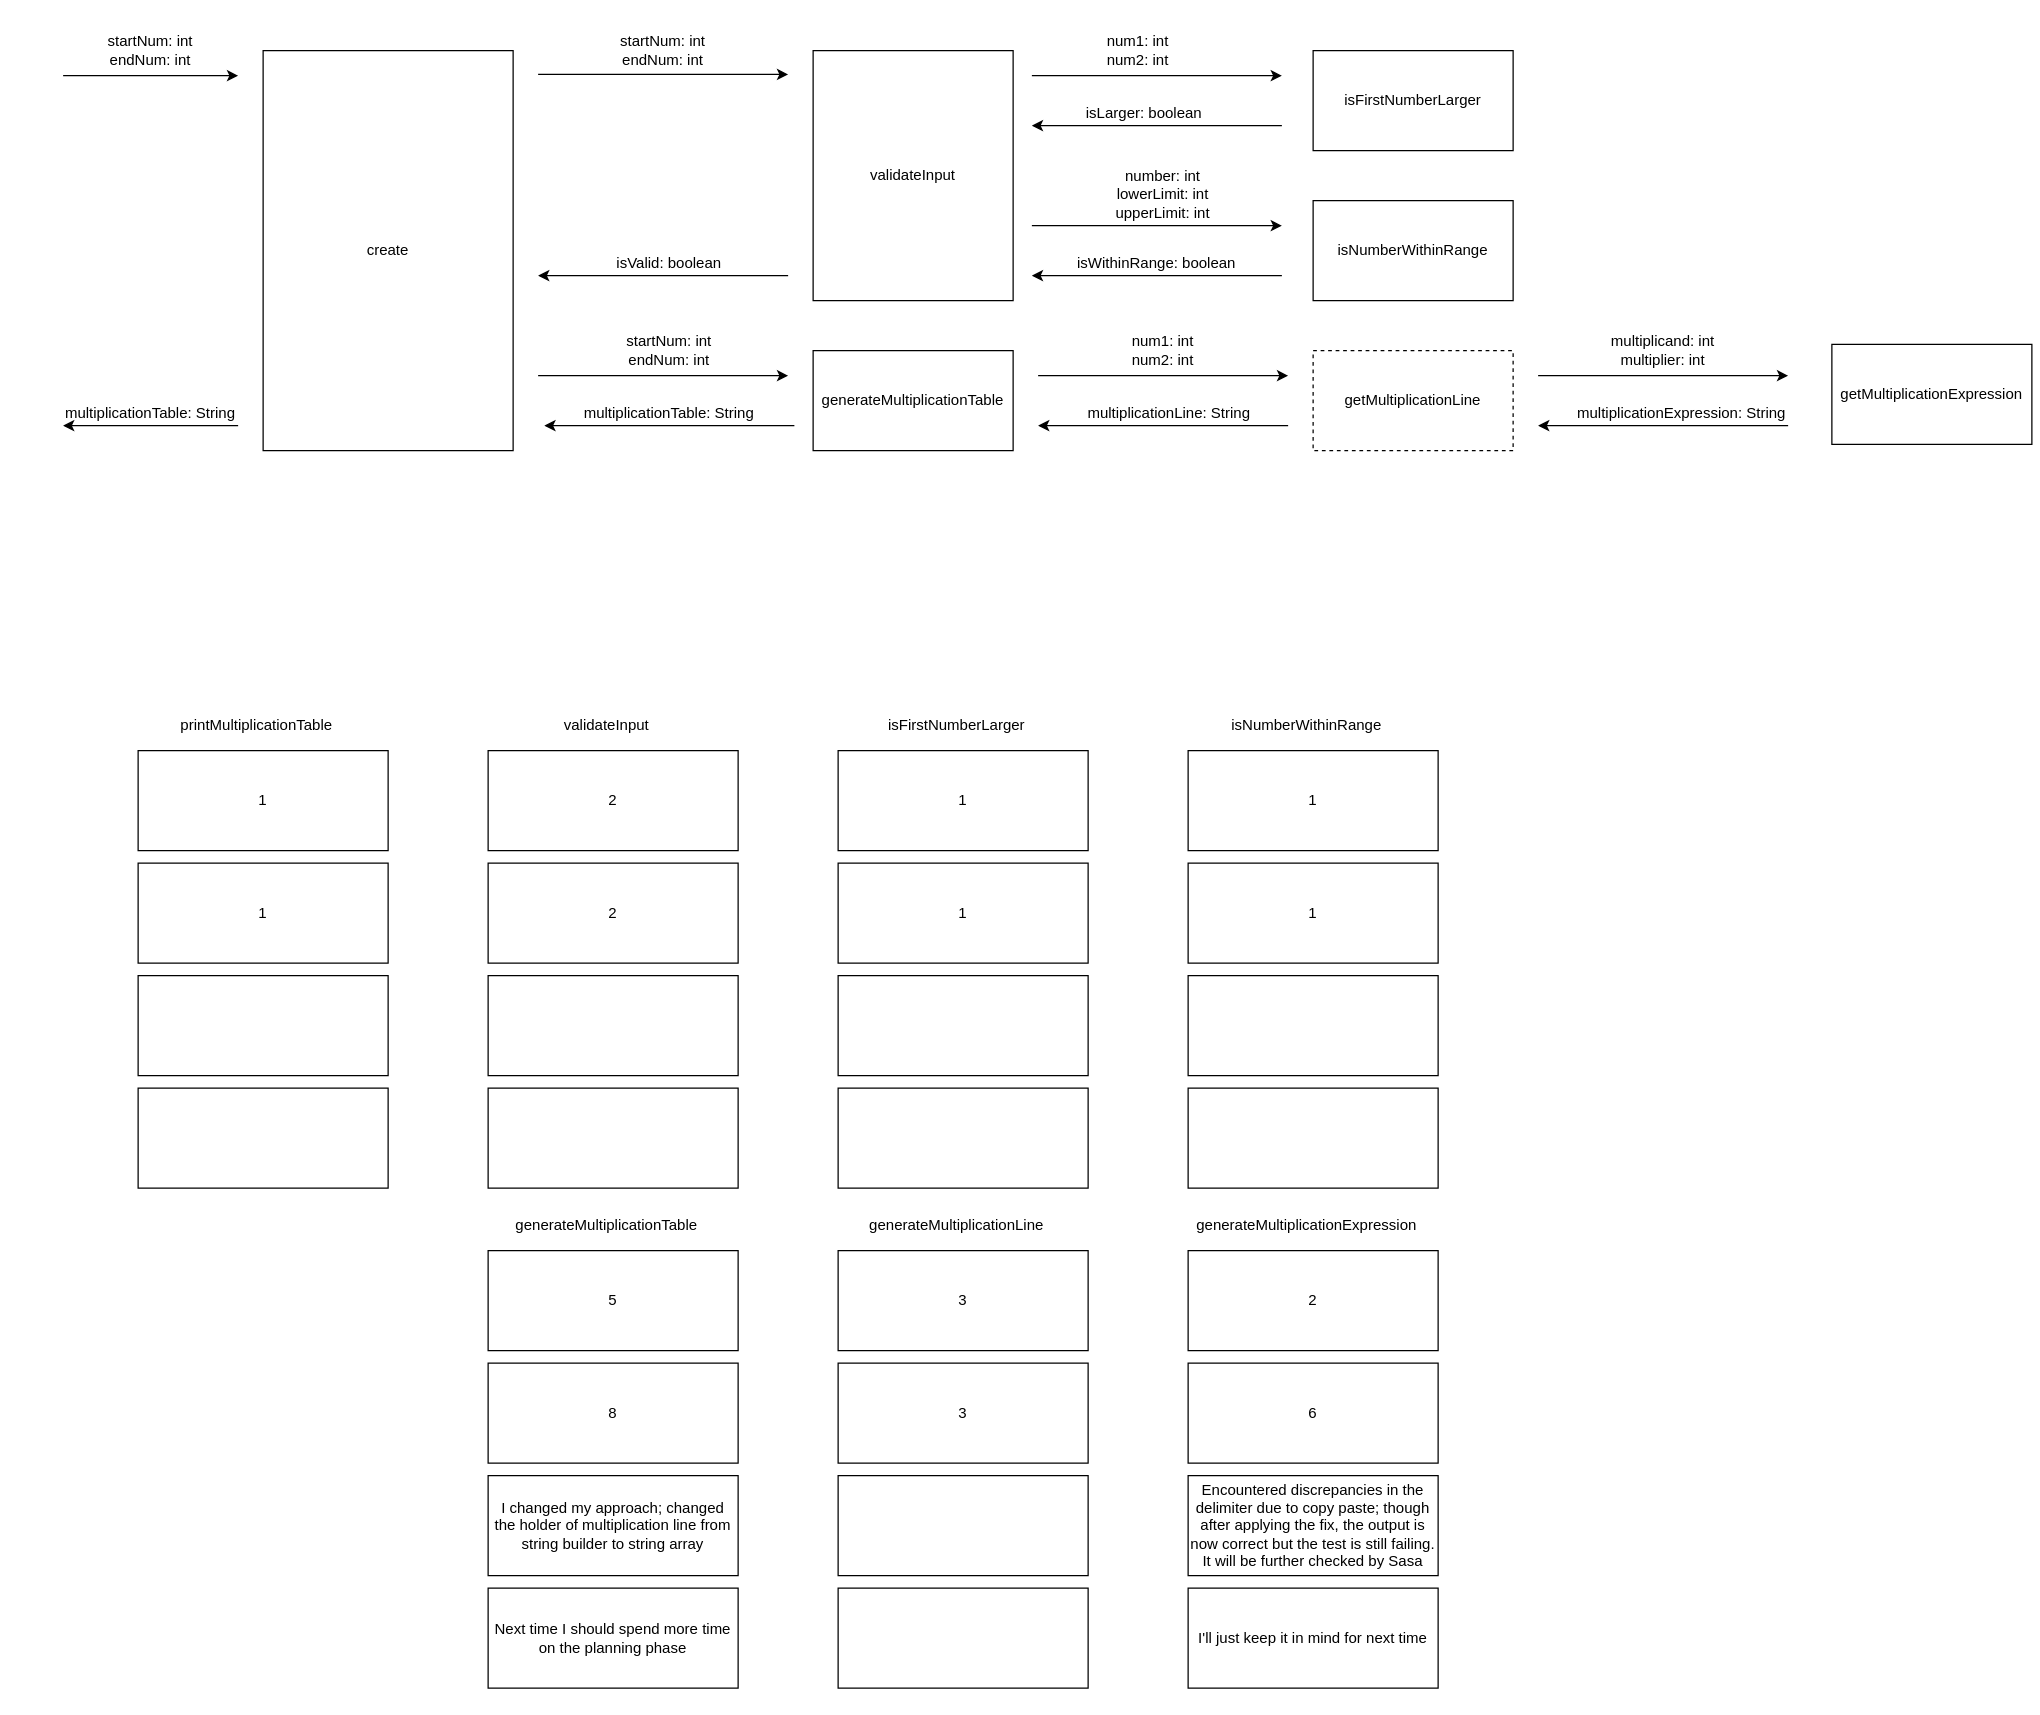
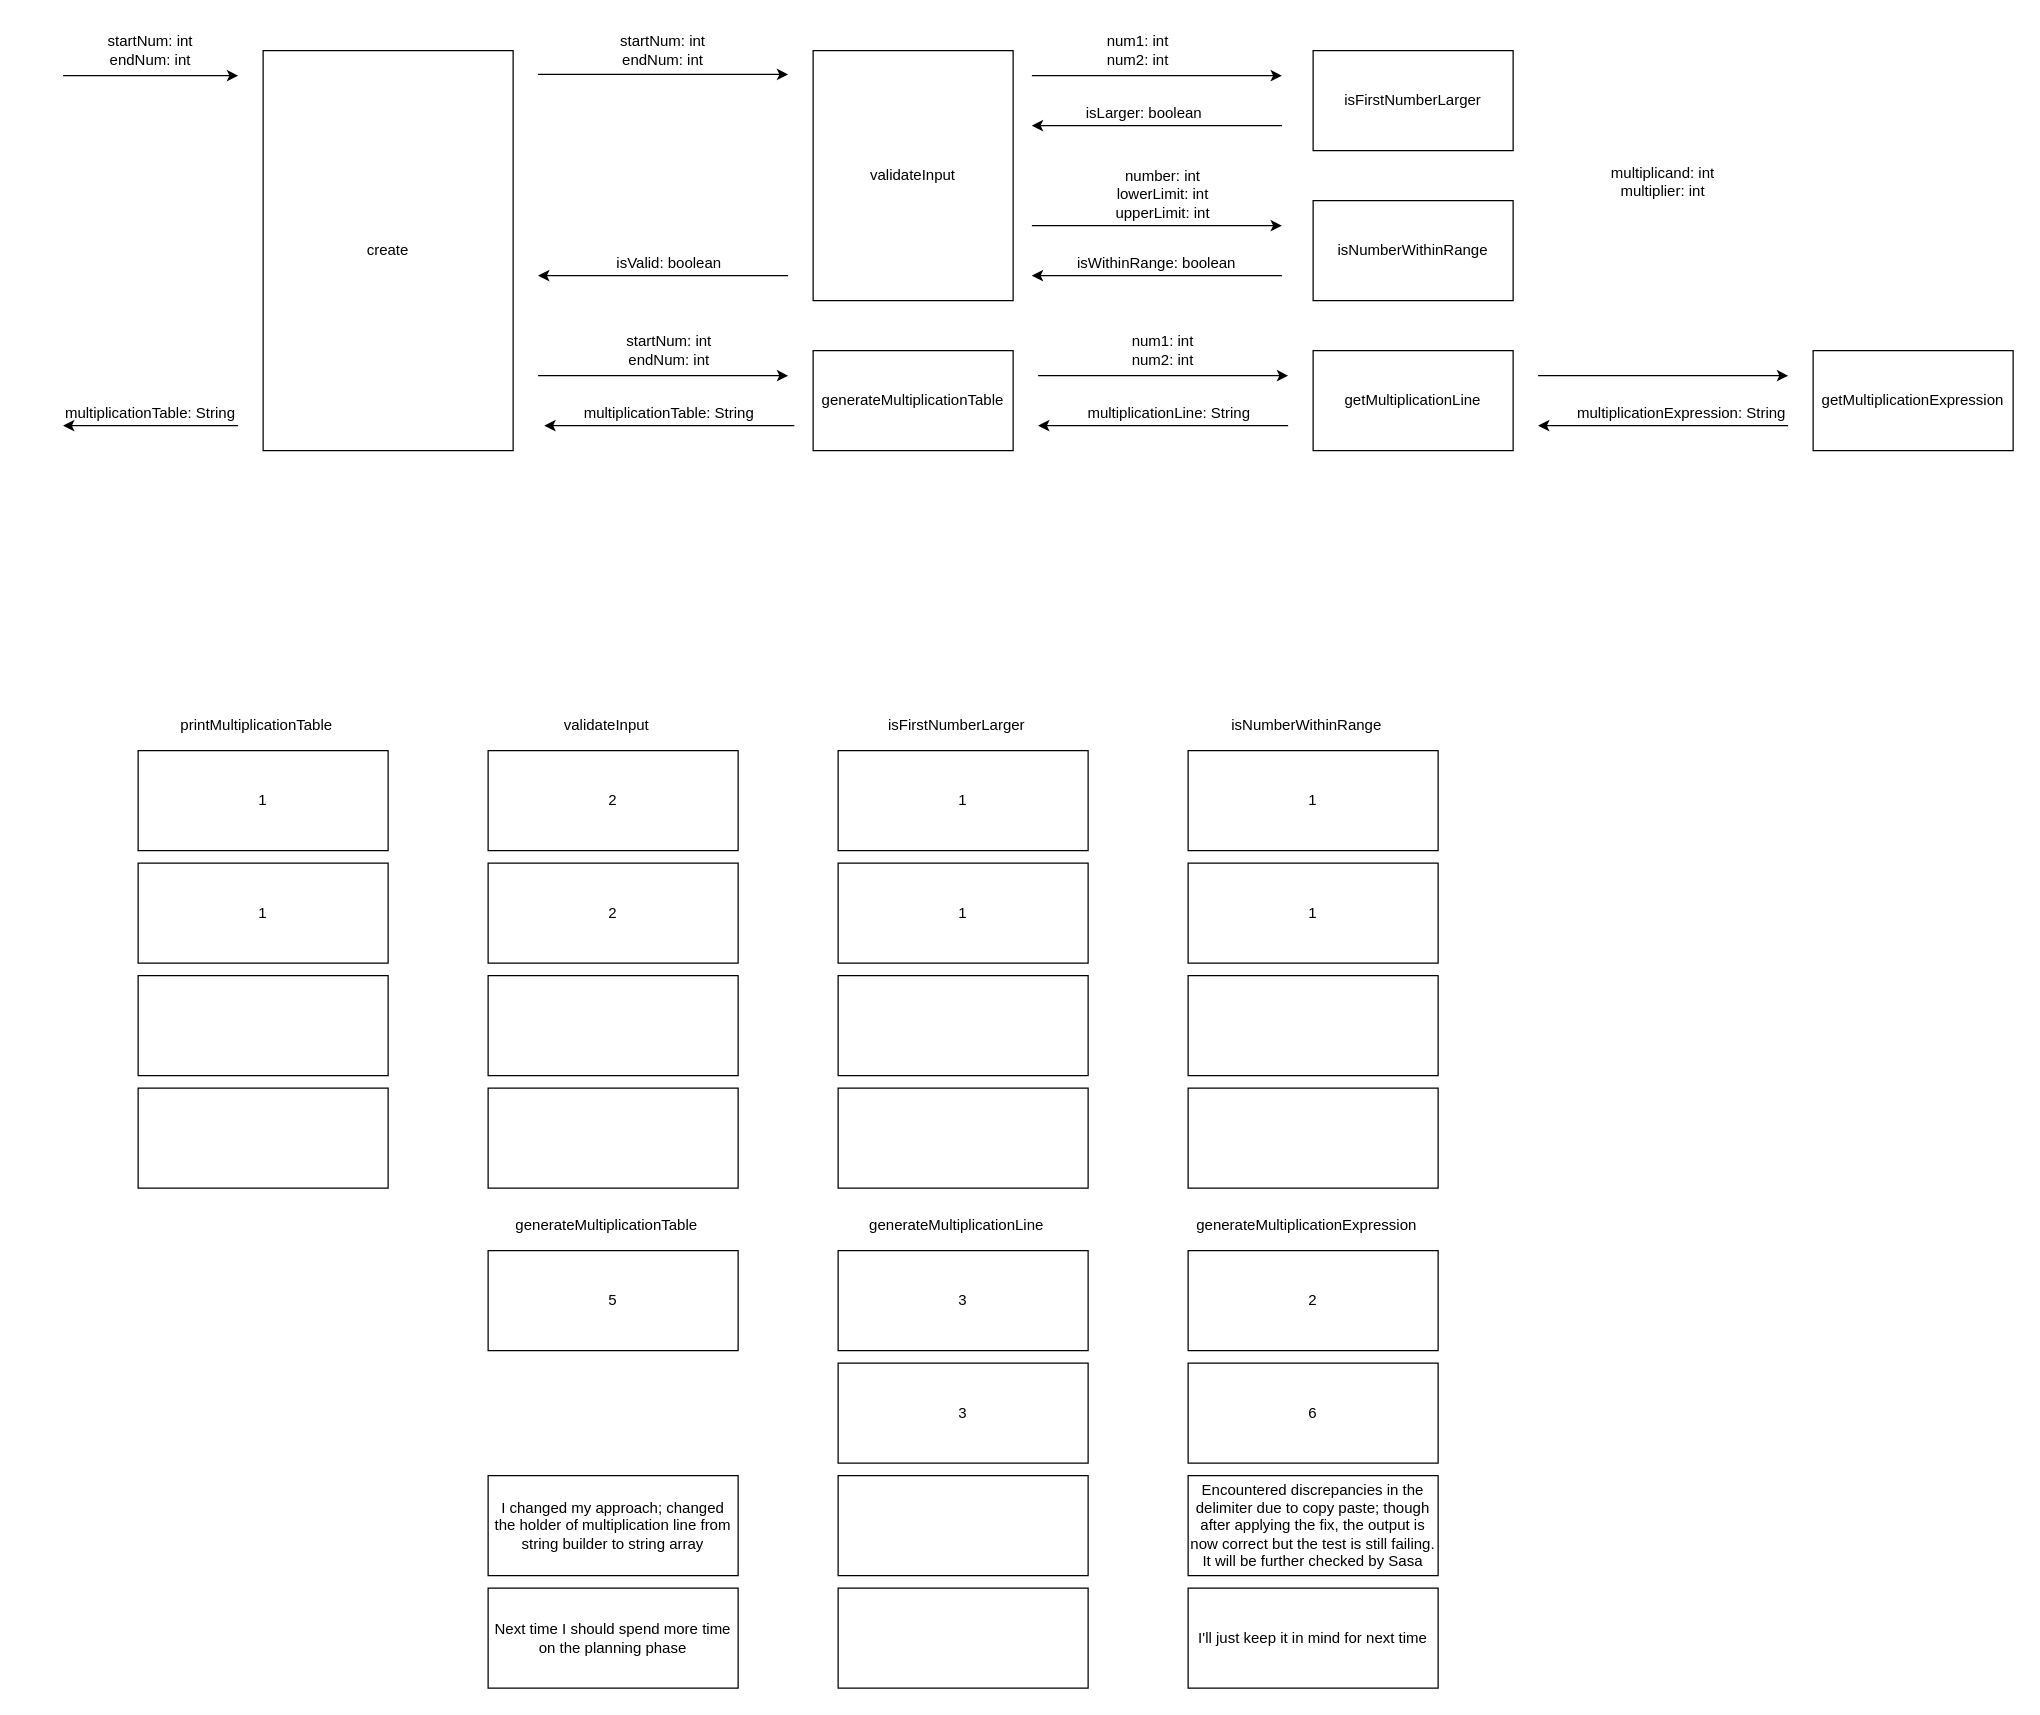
(1663, 351) -> (1663, 182)
(1932, 394) -> (1913, 401)
(1413, 401) -> (1413, 401)
(613, 1413) -> none
